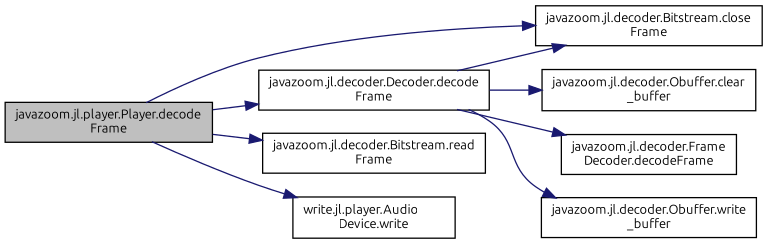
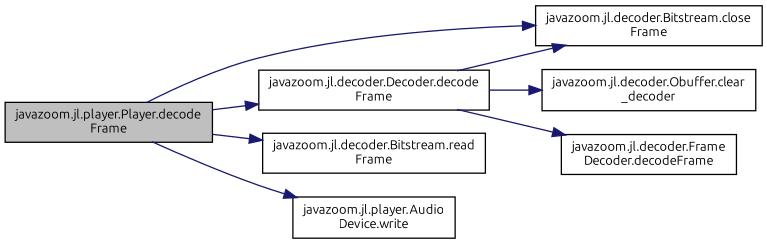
(649, 90) -> (649, 90)
(374, 218) -> (374, 218)
(649, 218) -> none
